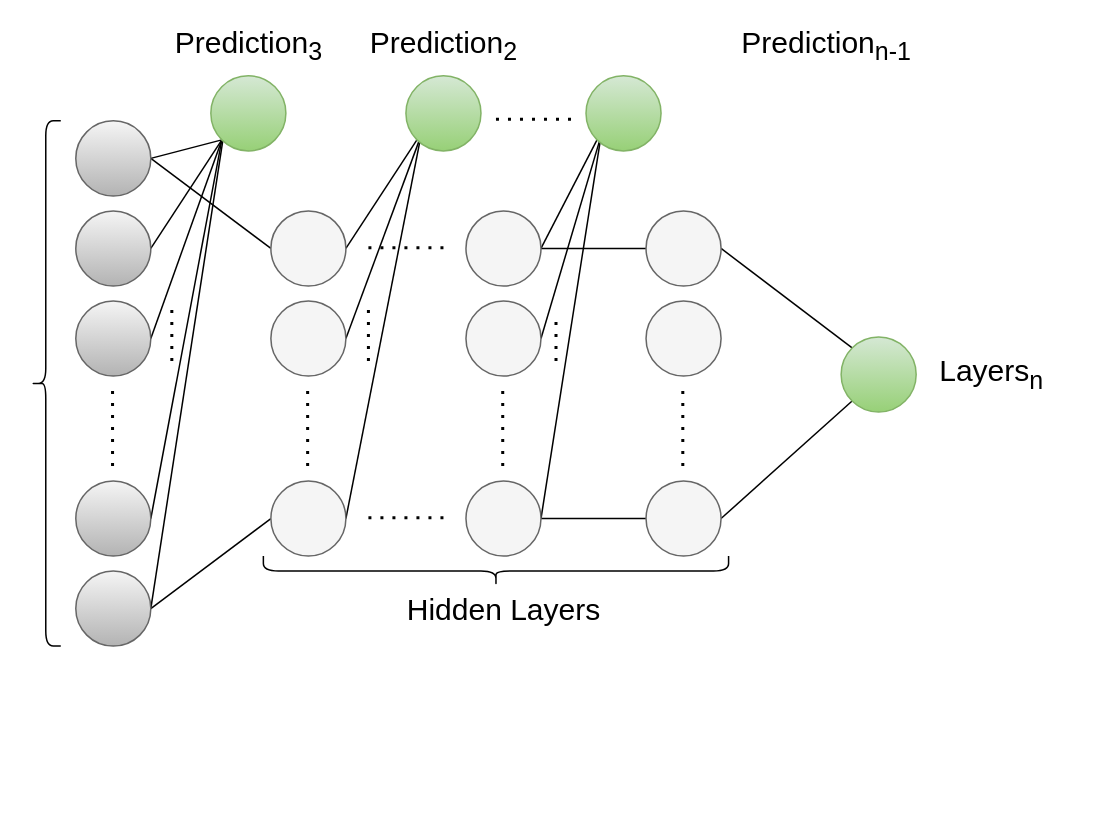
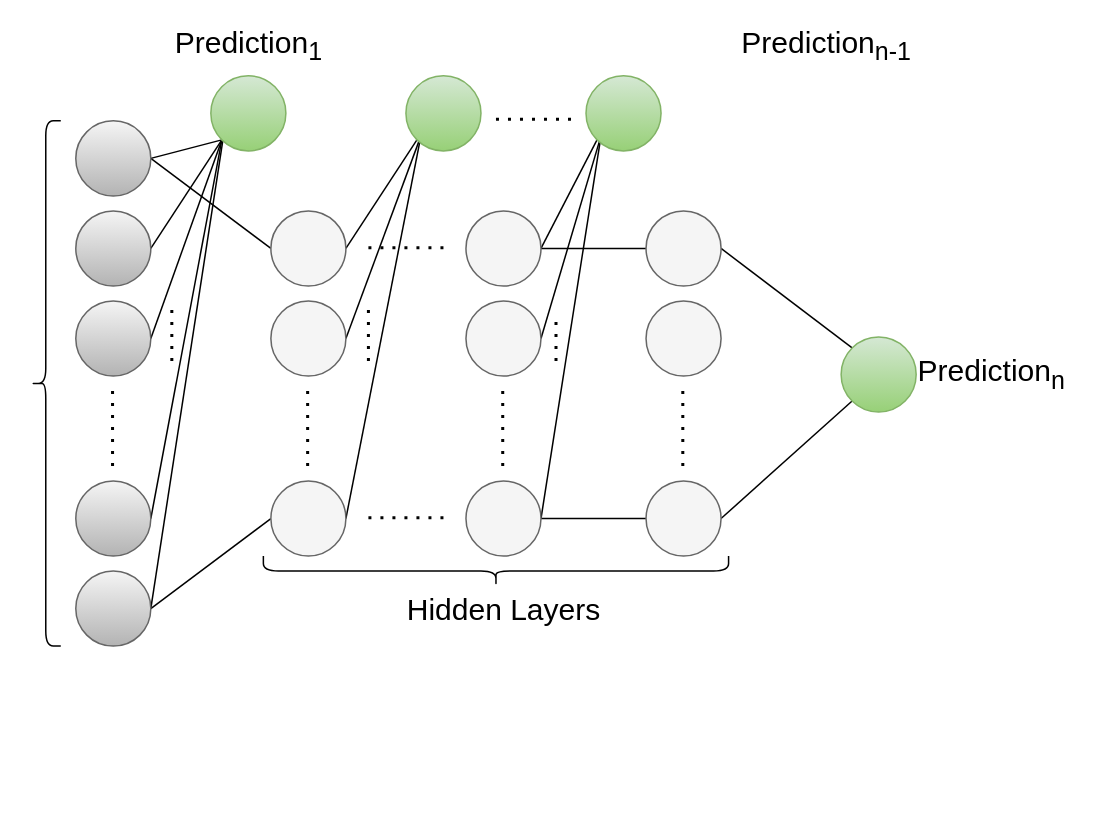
(249, 46) -> (249, 46)
(443, 46) -> none
(992, 374) -> (992, 374)
